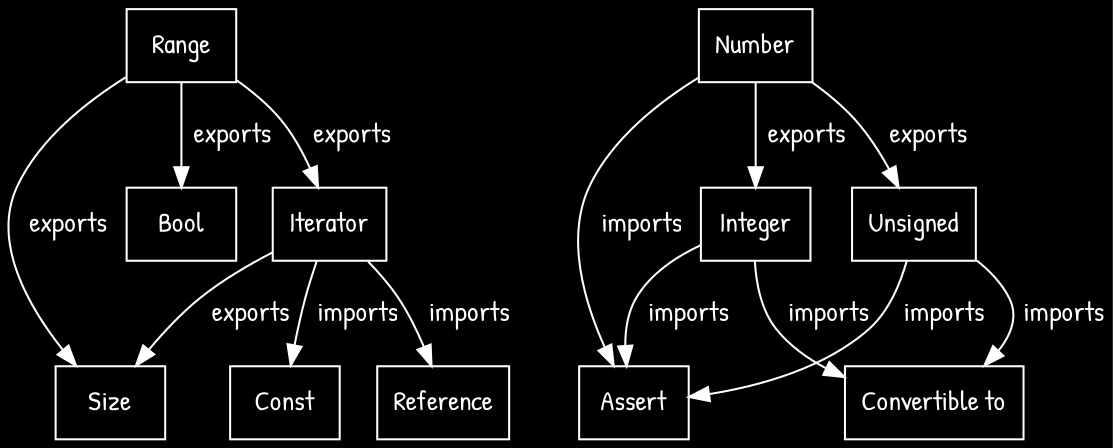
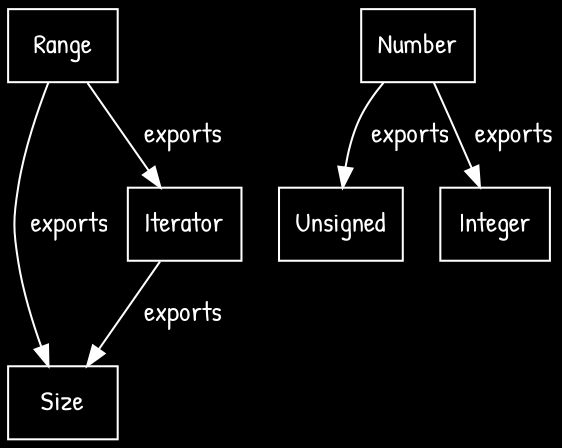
(181, 224) -> none
(285, 403) -> none
(443, 403) -> none
(634, 403) -> none
(934, 403) -> none
